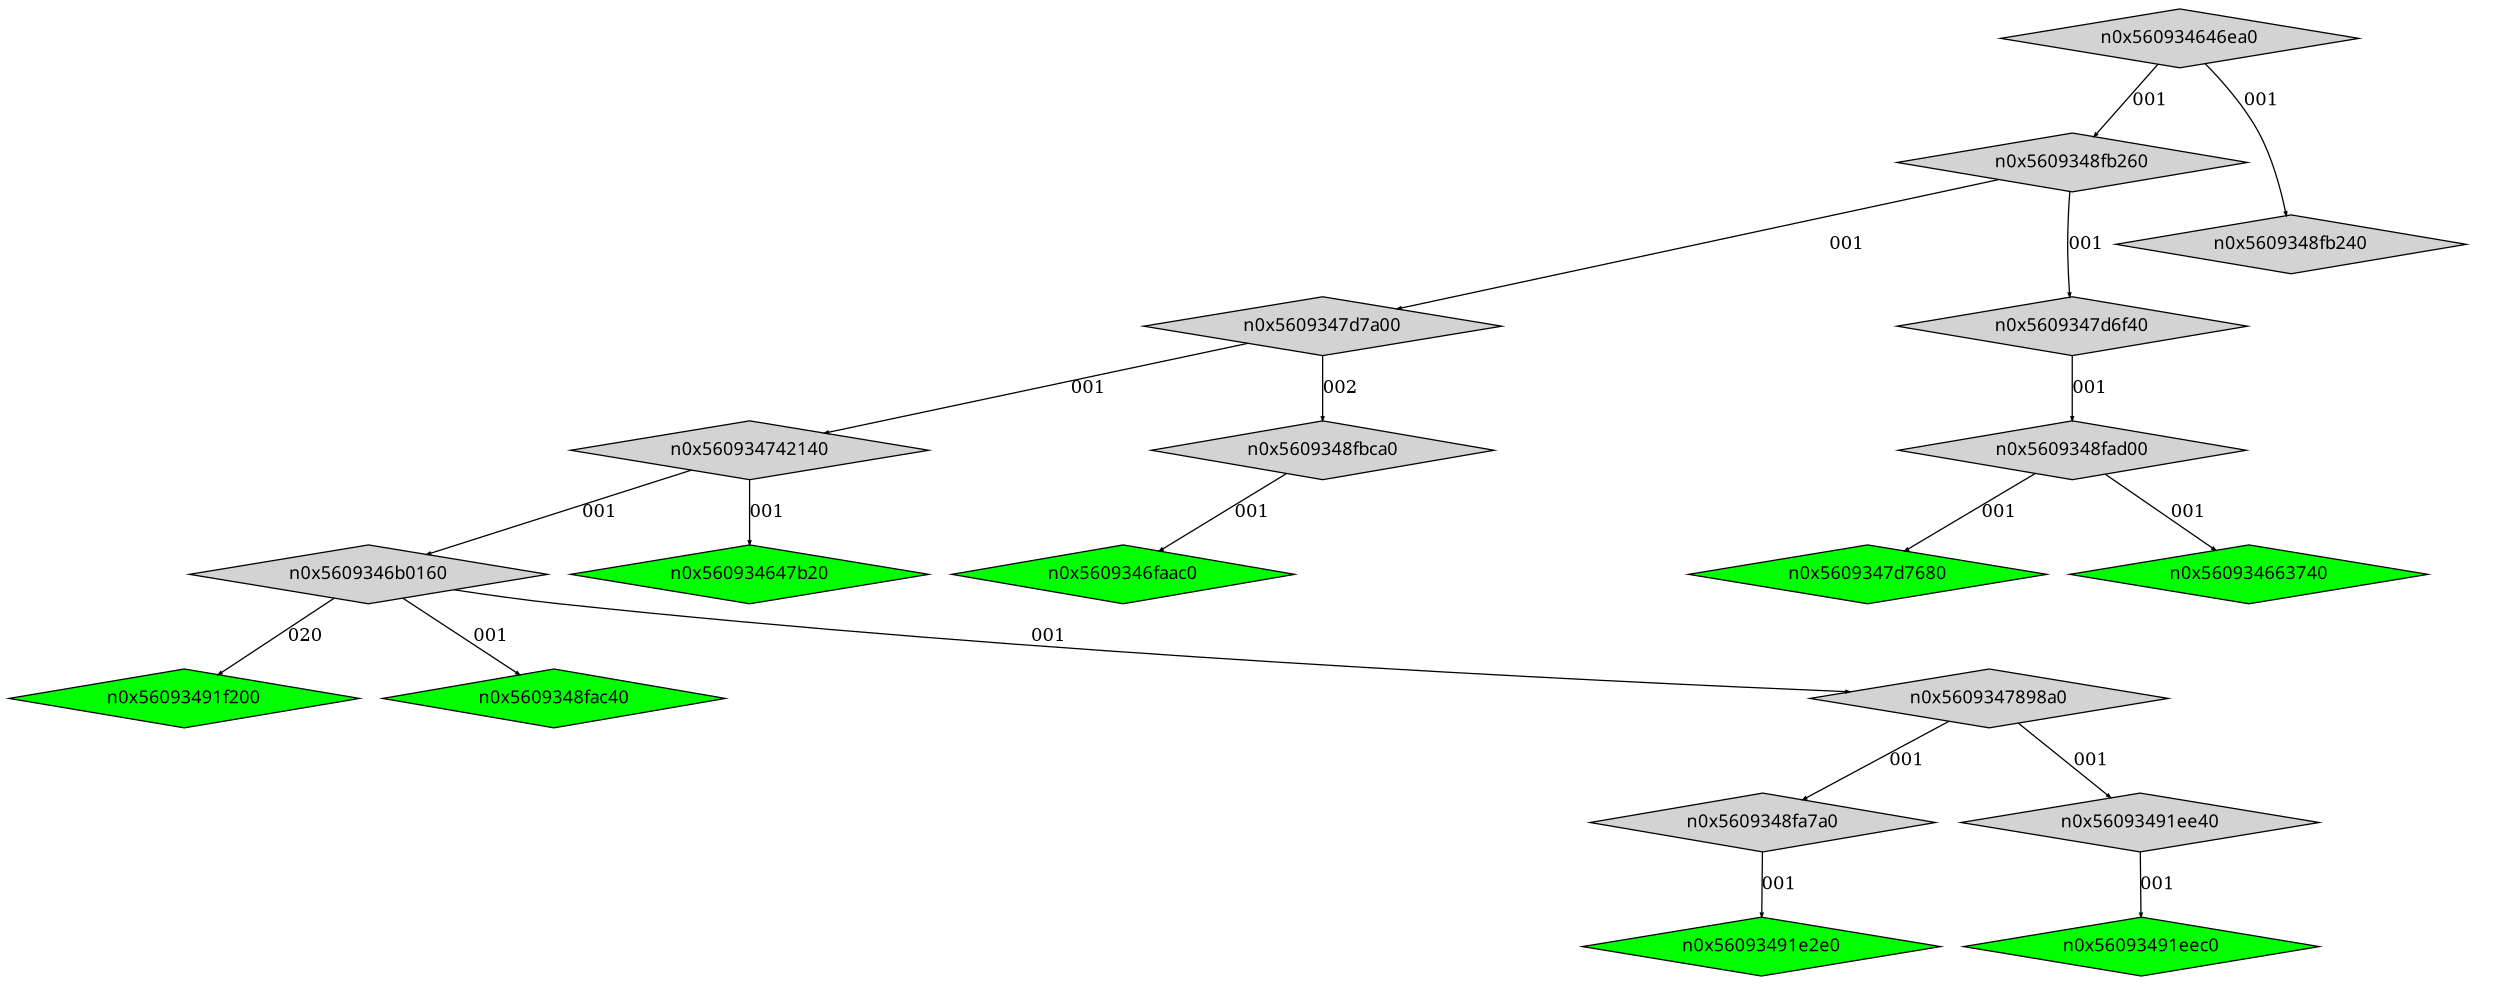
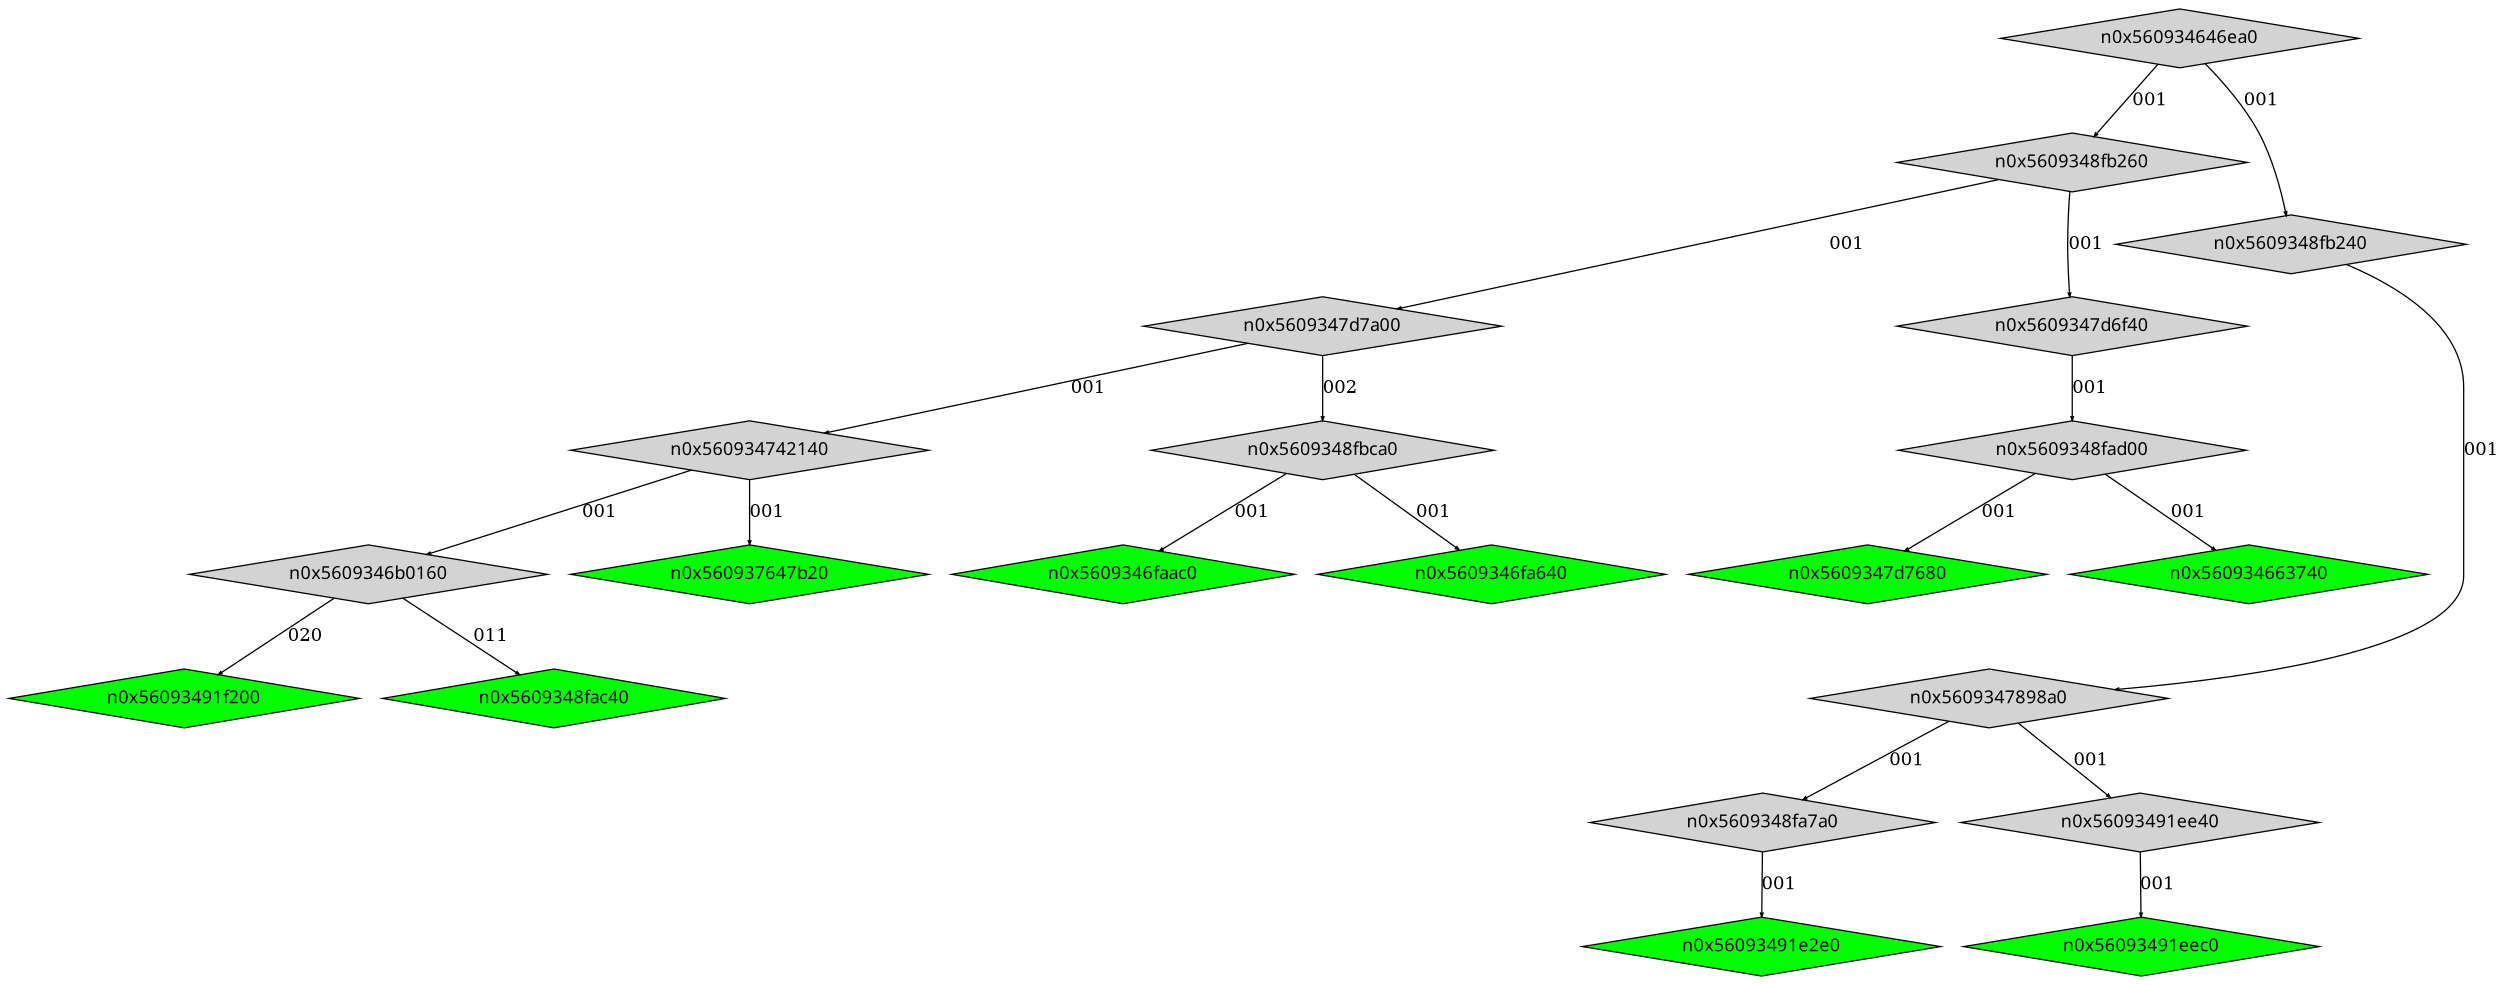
(750, 574) -> (750, 574)
none -> (1492, 574)
(491, 636) -> (491, 636)
(1149, 654) -> (2462, 581)
